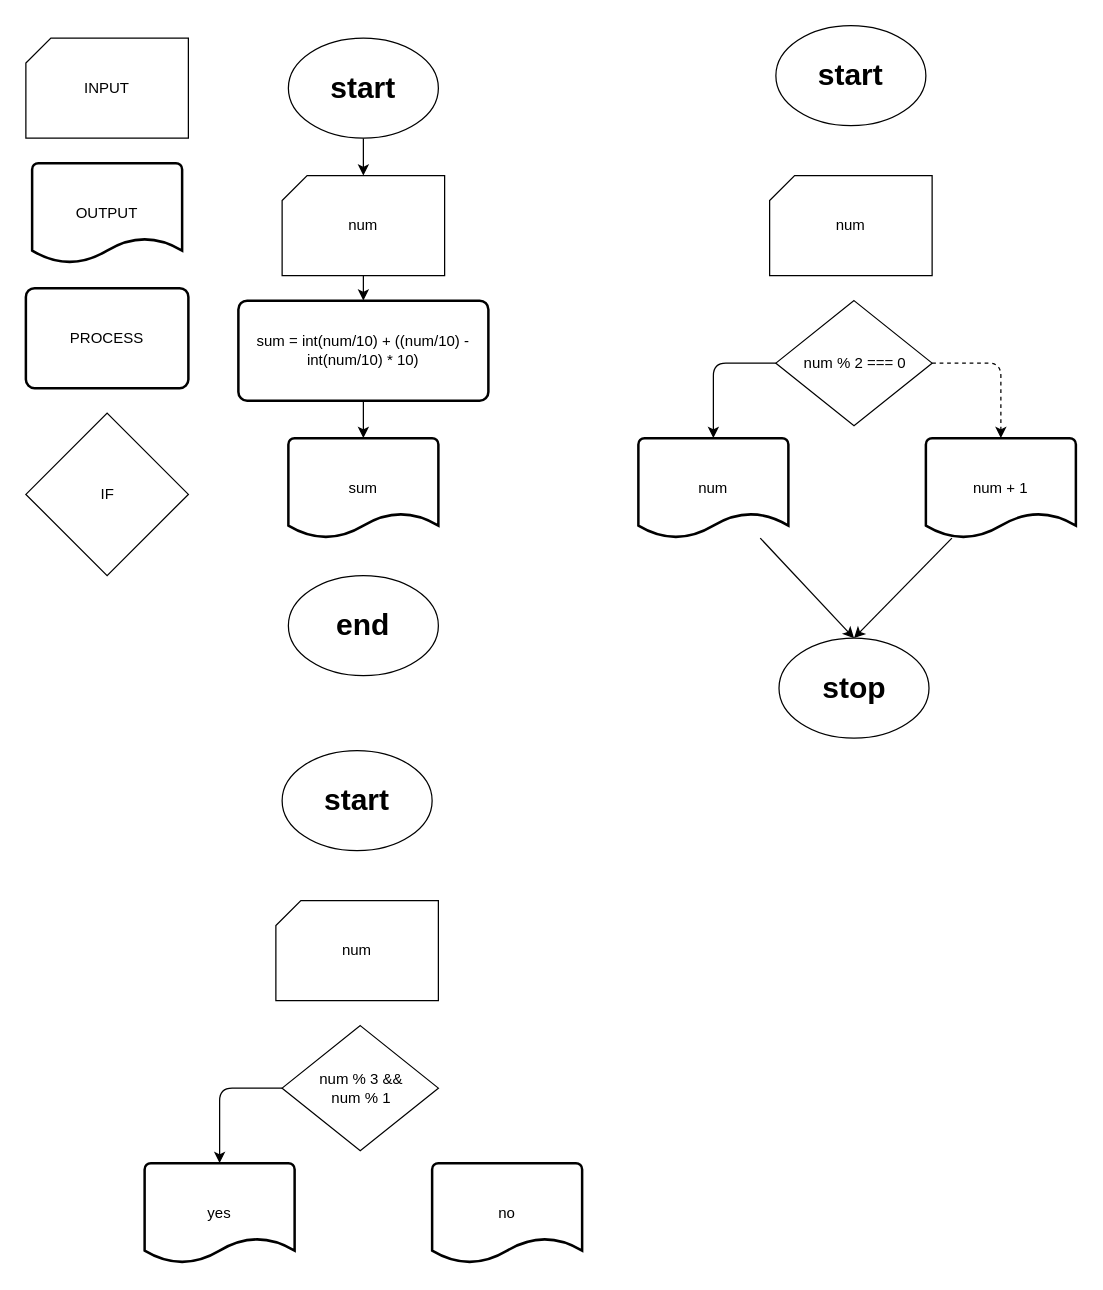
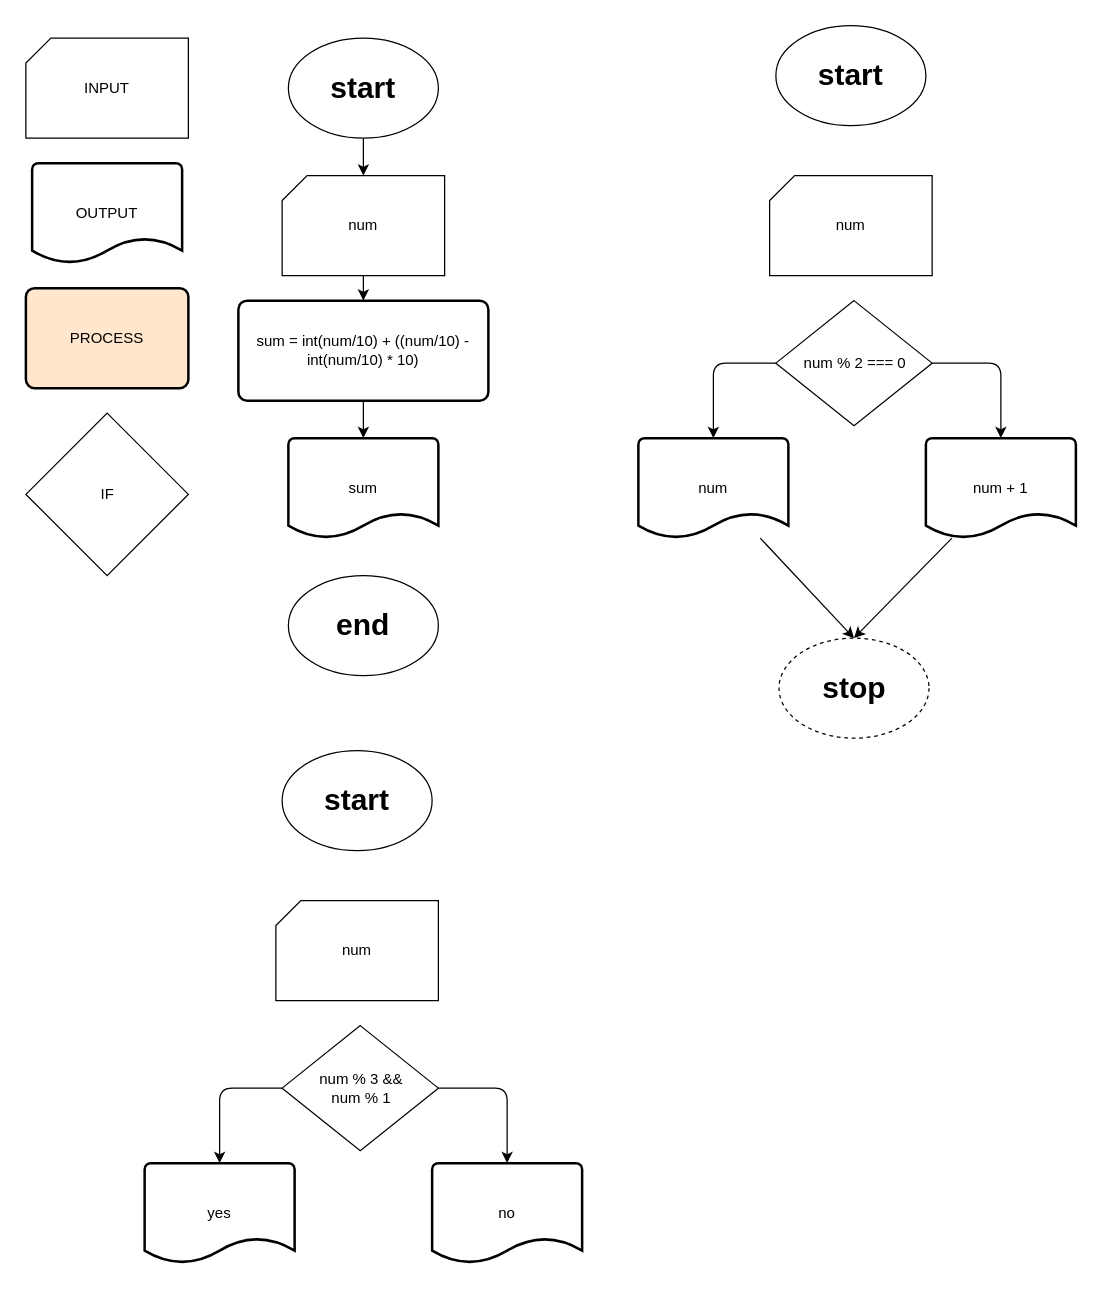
(107, 338) -> (107, 338)
(996, 365) -> (996, 365)
(854, 688) -> (854, 688)
none -> (502, 1090)
